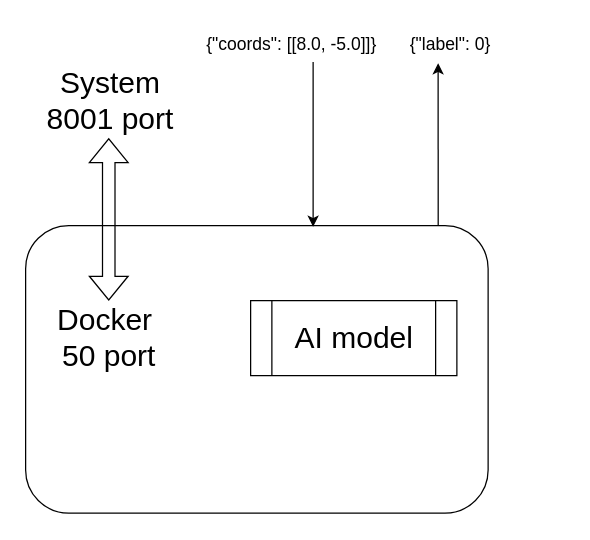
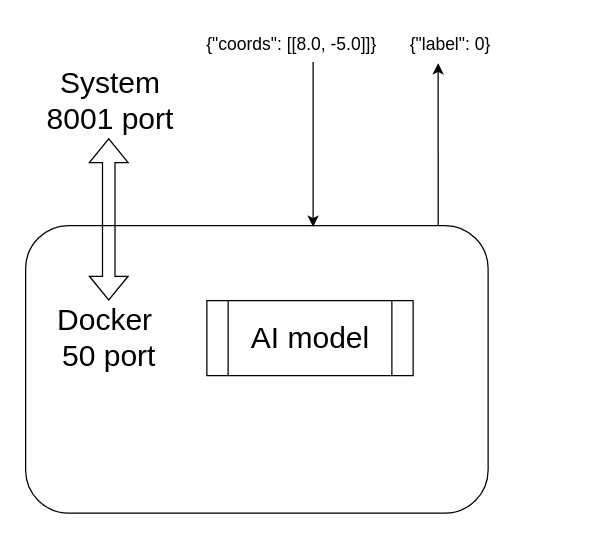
(354, 338) -> (310, 338)
